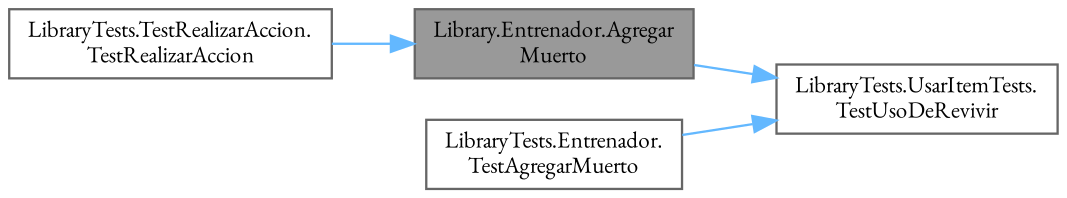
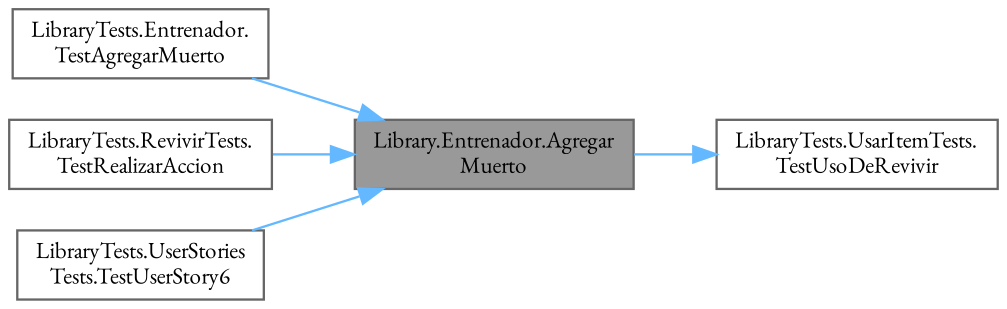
(171, 44) -> (141, 154)
(718, 130) -> (306, 95)
none -> (141, 265)
